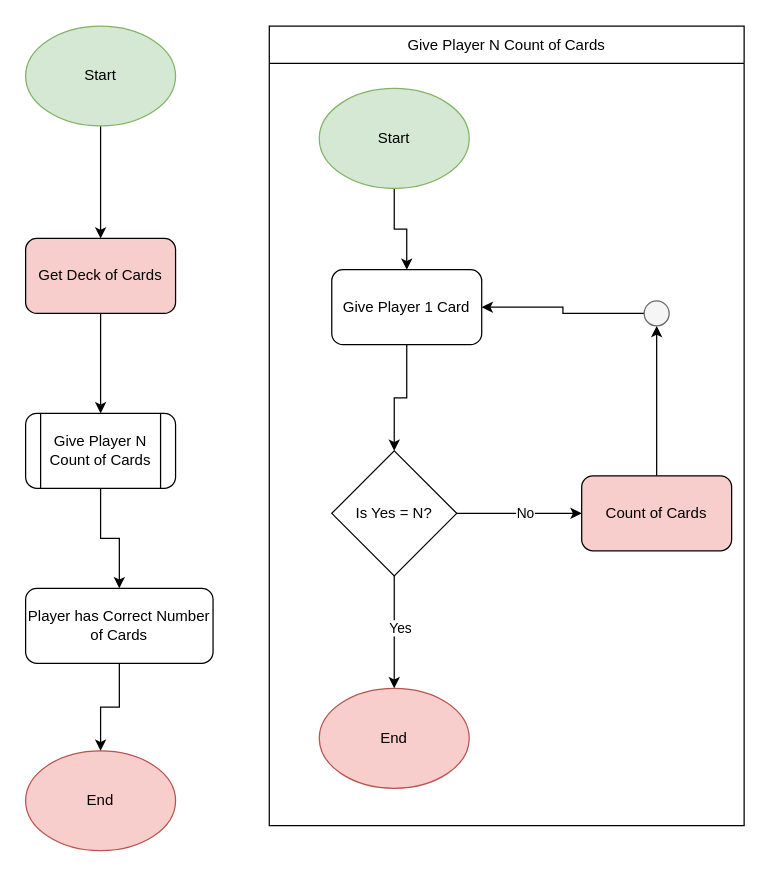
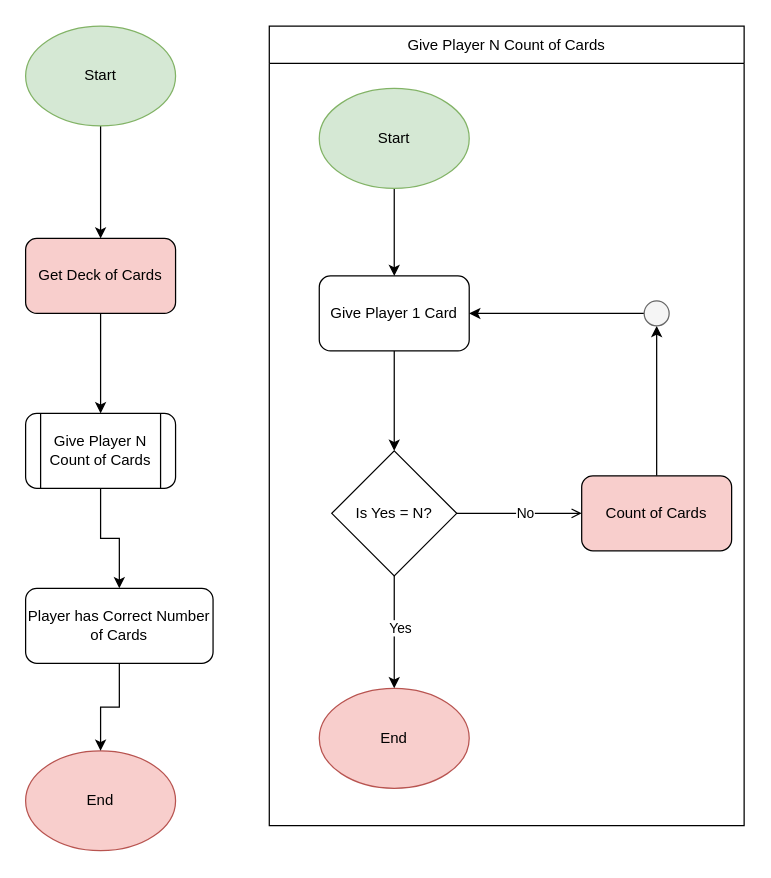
(407, 307) -> (394, 313)
(572, 513) -> (574, 513)
